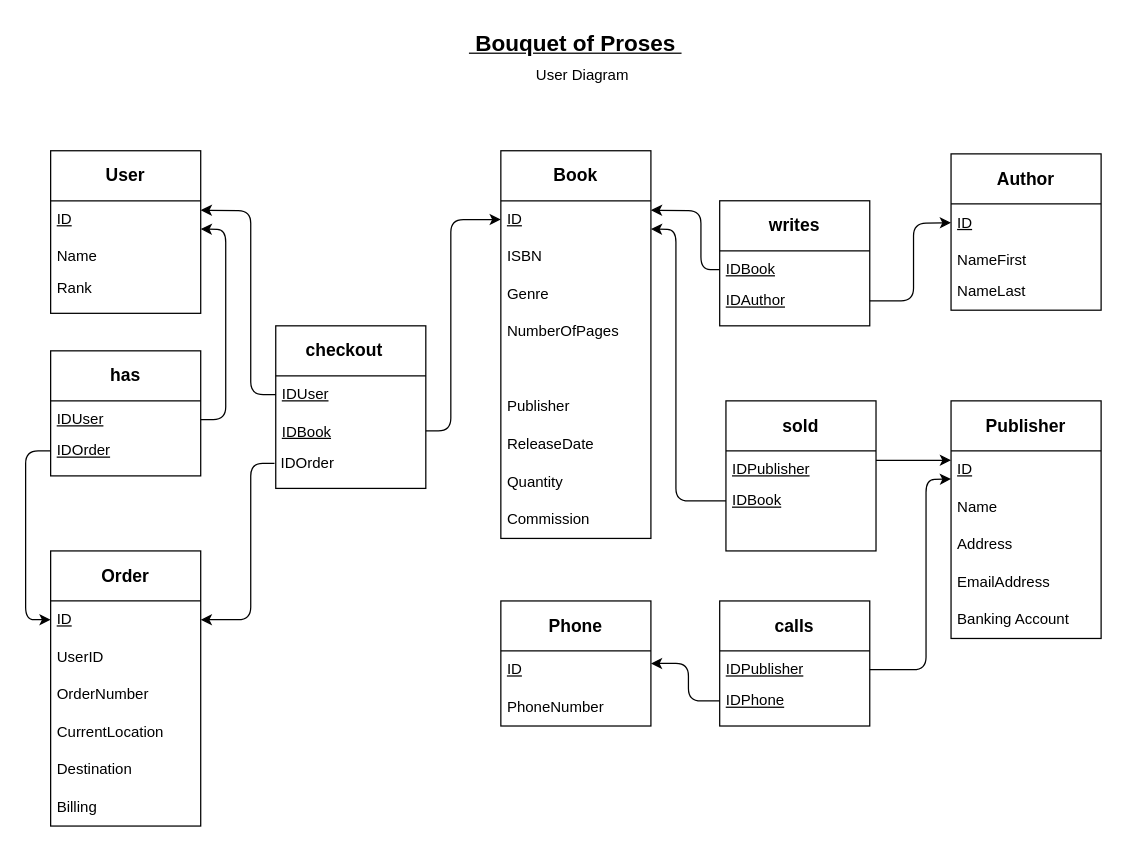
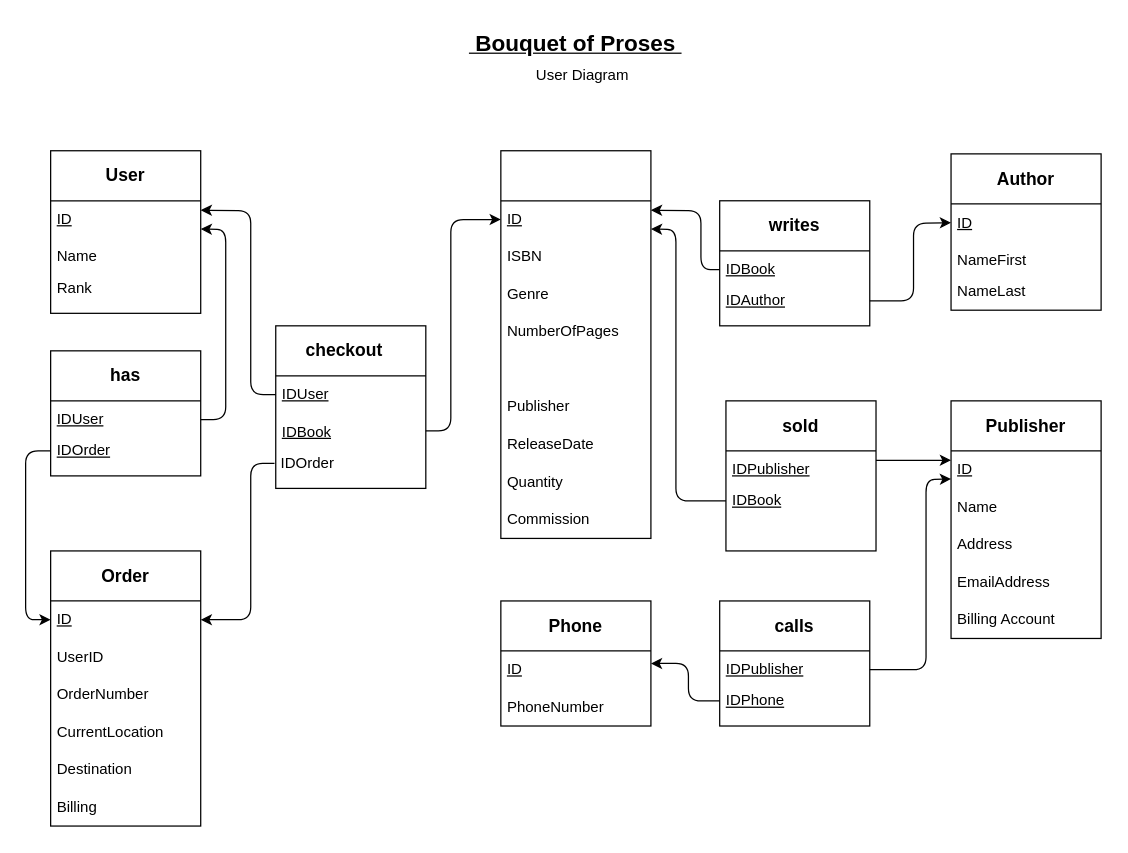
(576, 176) -> none
(1012, 619) -> (1006, 619)
